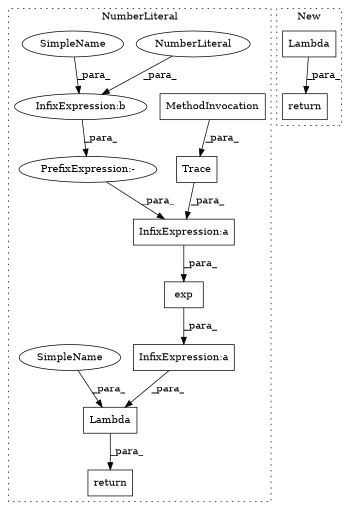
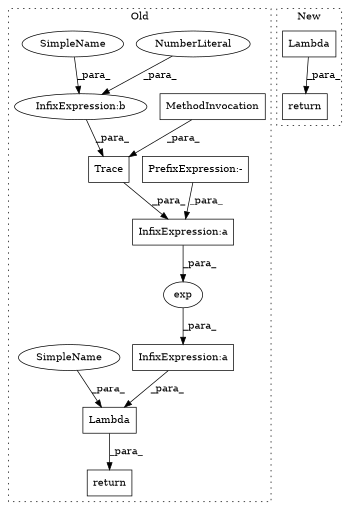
(140, 17) -> (140, 17)
(84, 134) -> (93, 135)
(88, 169) -> (195, 169)
(184, 295) -> (183, 295)
